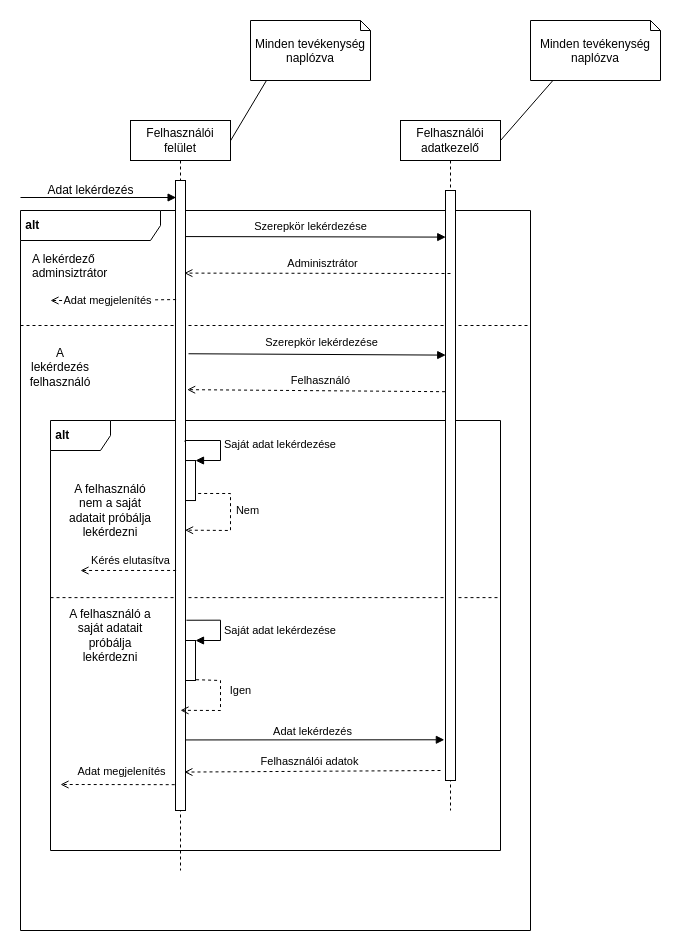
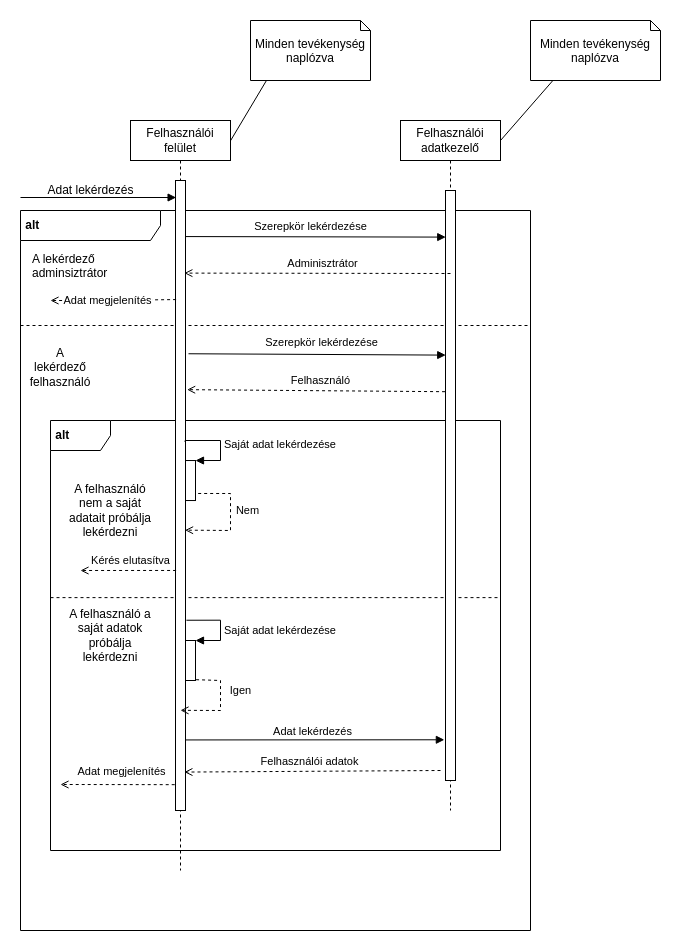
(61, 368) -> (61, 368)
(111, 636) -> (111, 636)
